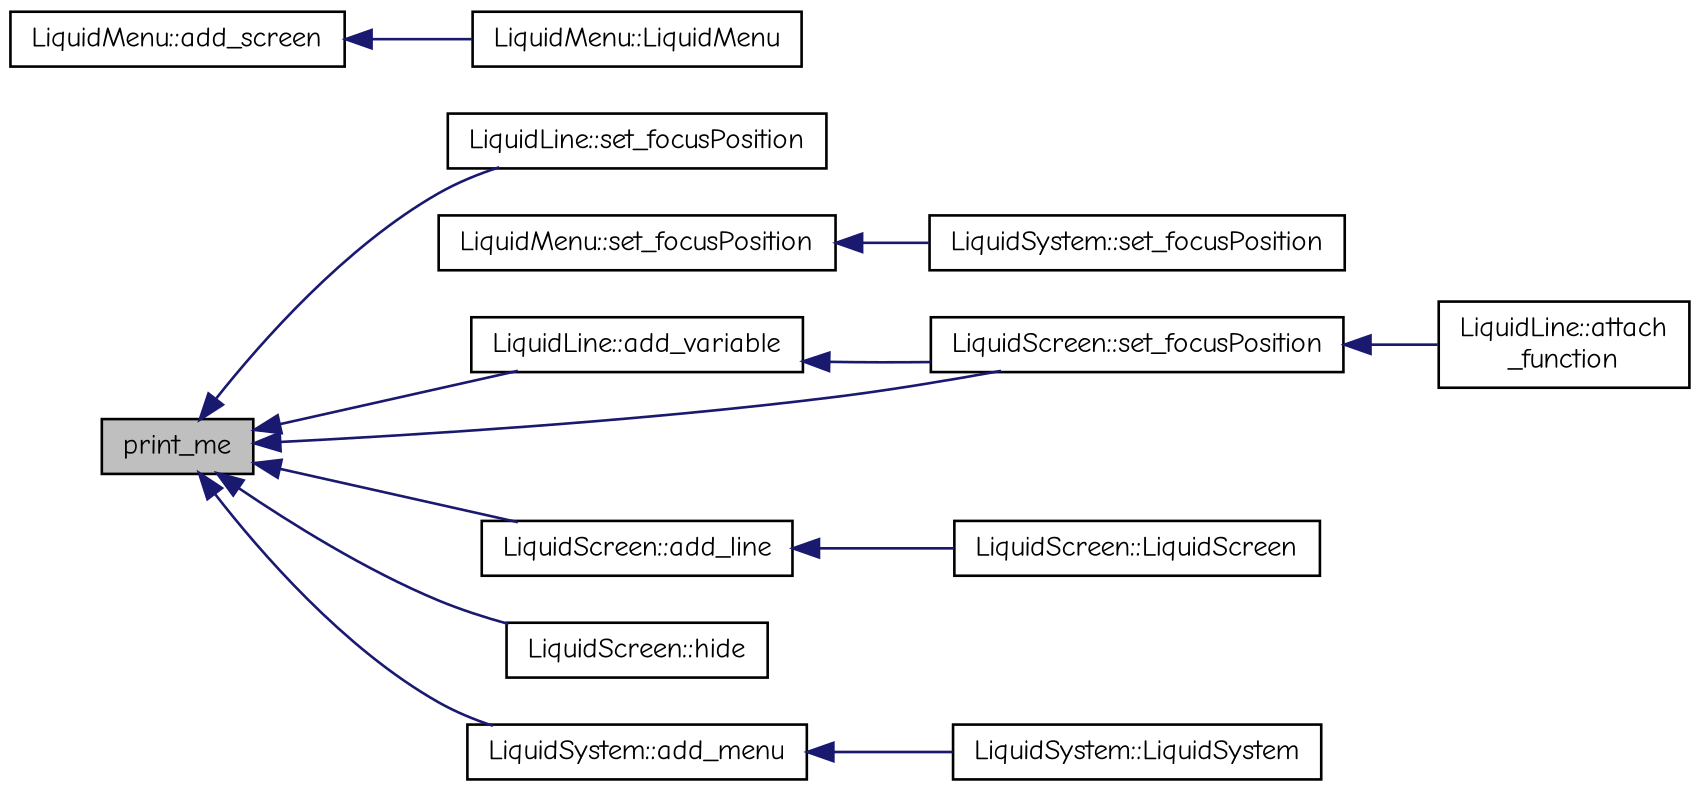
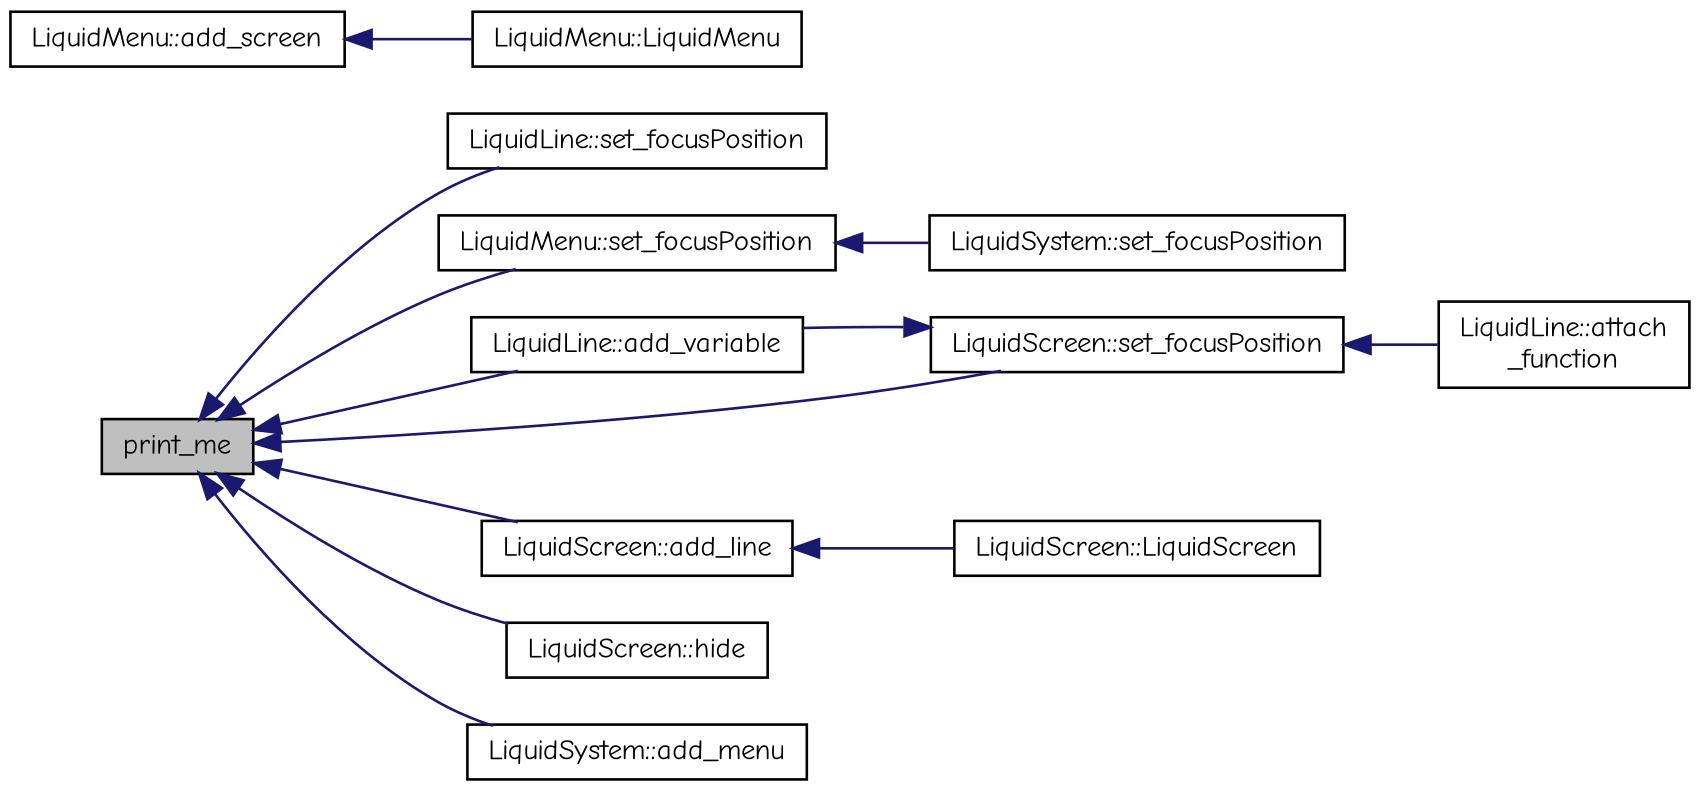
none -> (373, 326)
(880, 362) -> (853, 327)
(1137, 752) -> none
